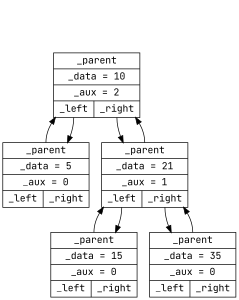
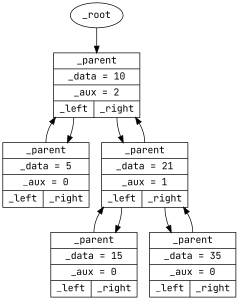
none -> (97, 15)
